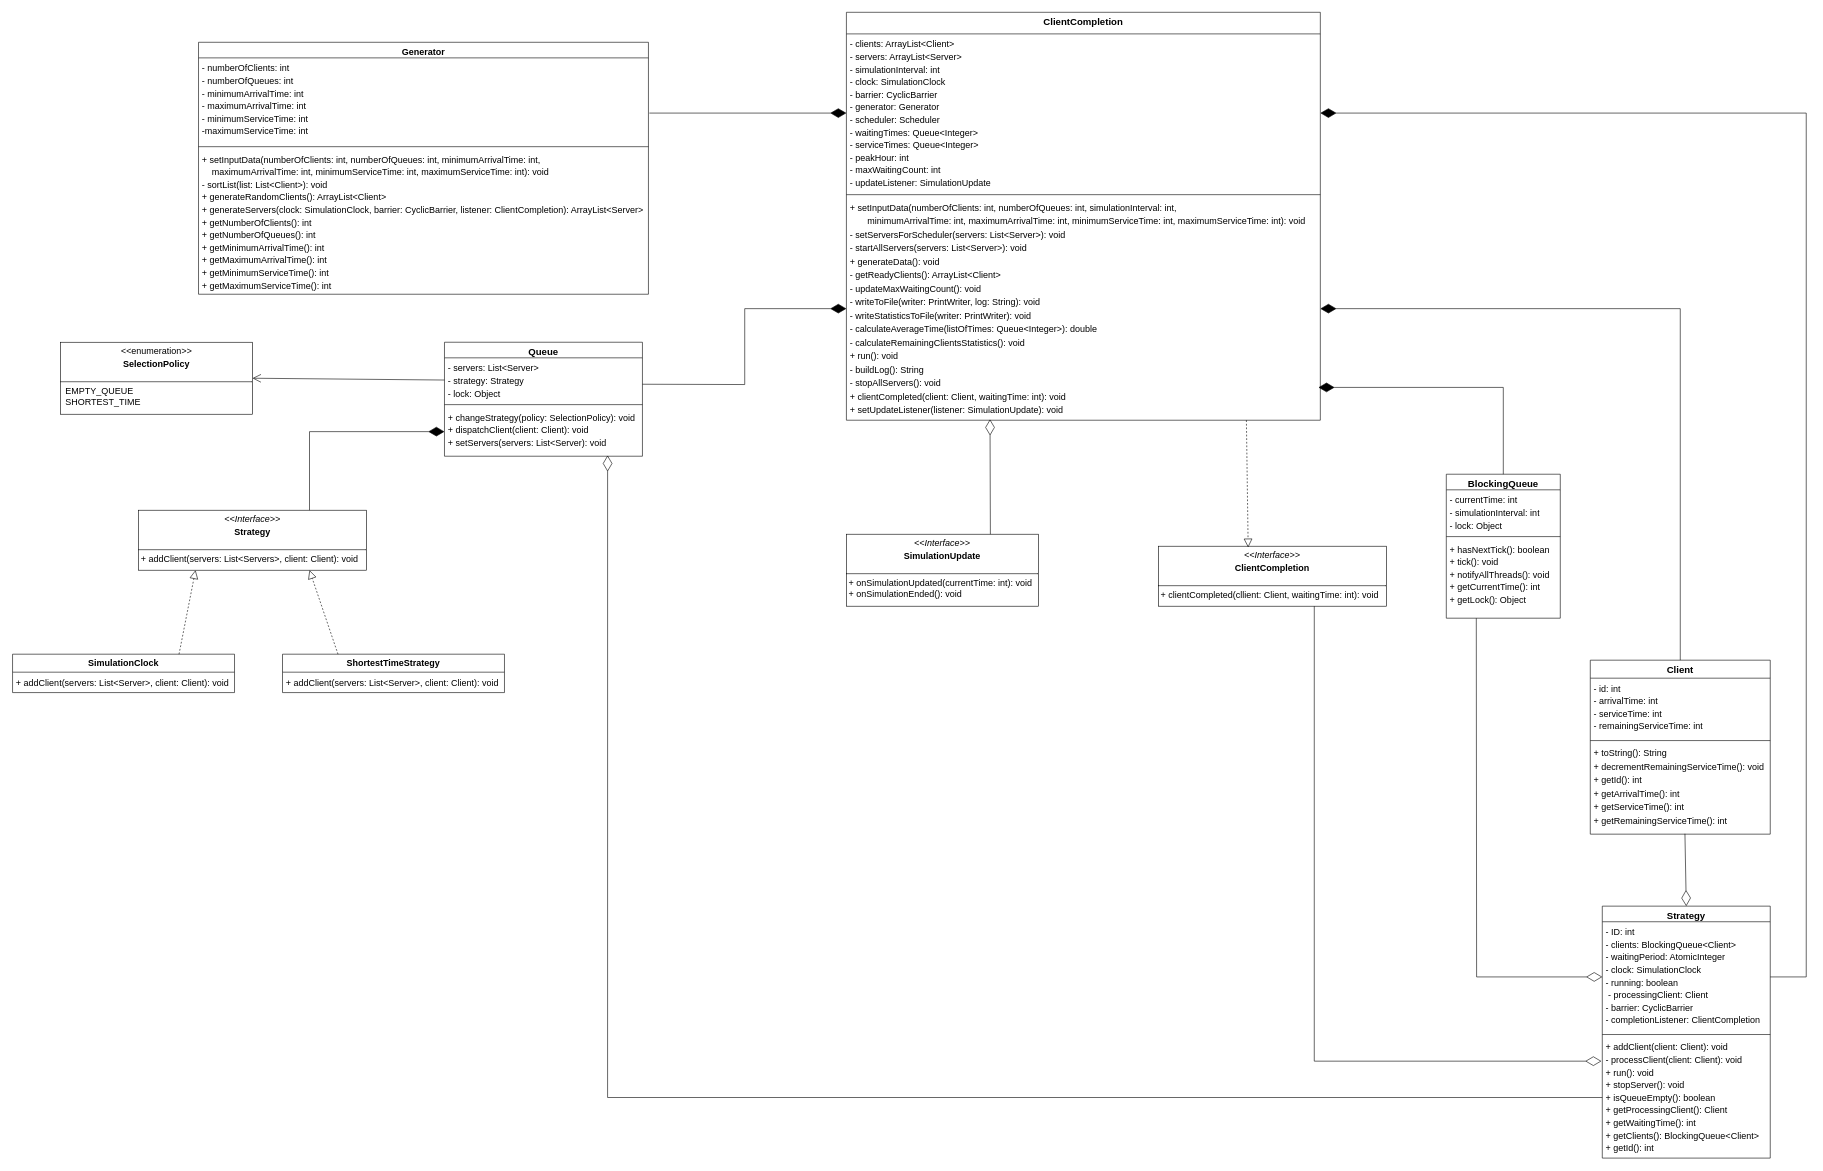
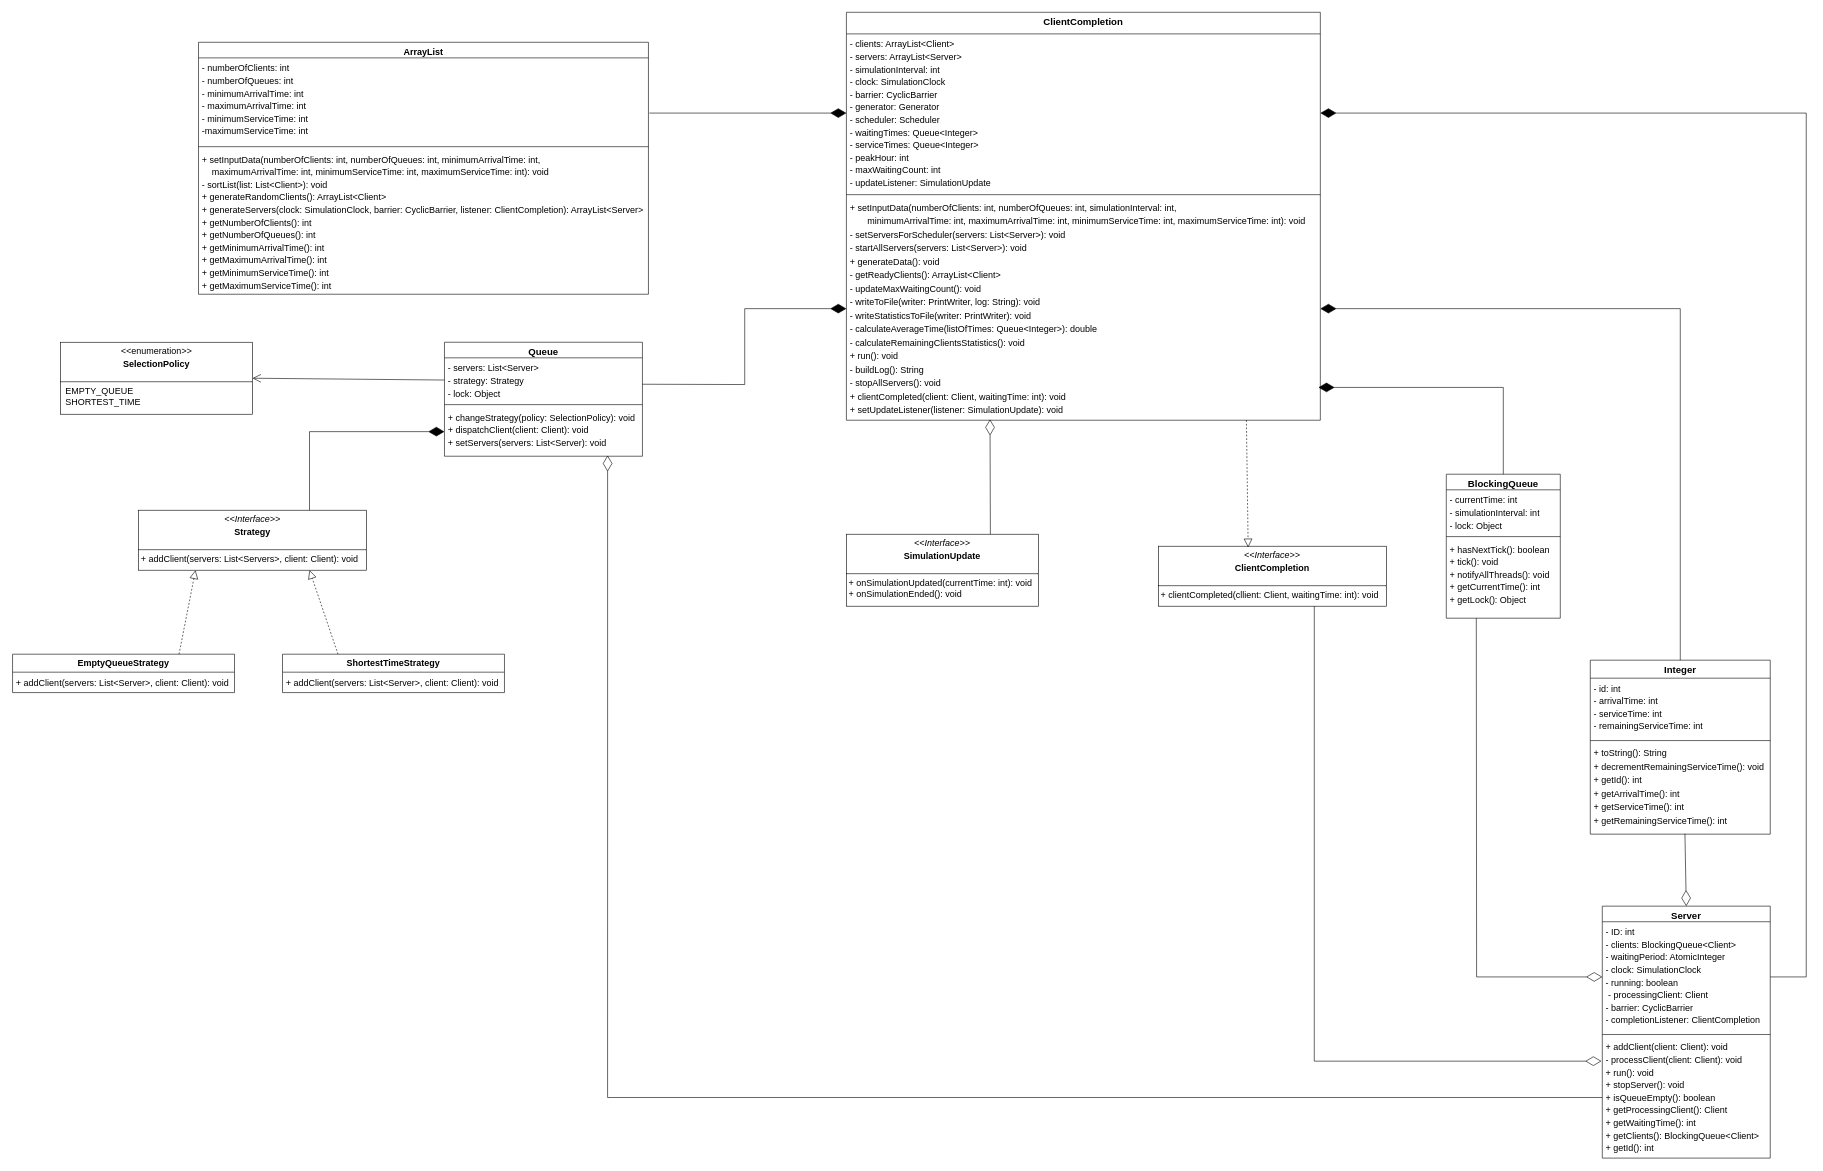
(423, 52) -> (423, 52)
(123, 663) -> (123, 663)
(1680, 669) -> (1680, 669)
(1686, 915) -> (1686, 915)
